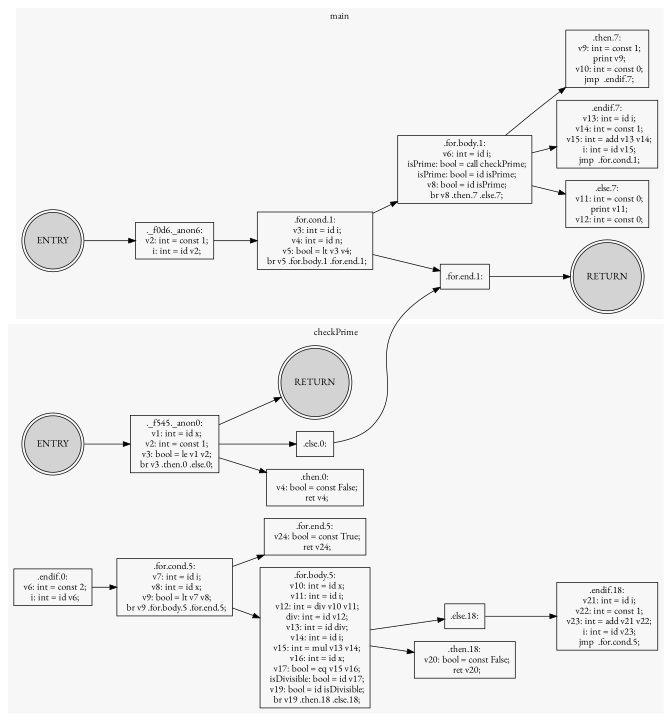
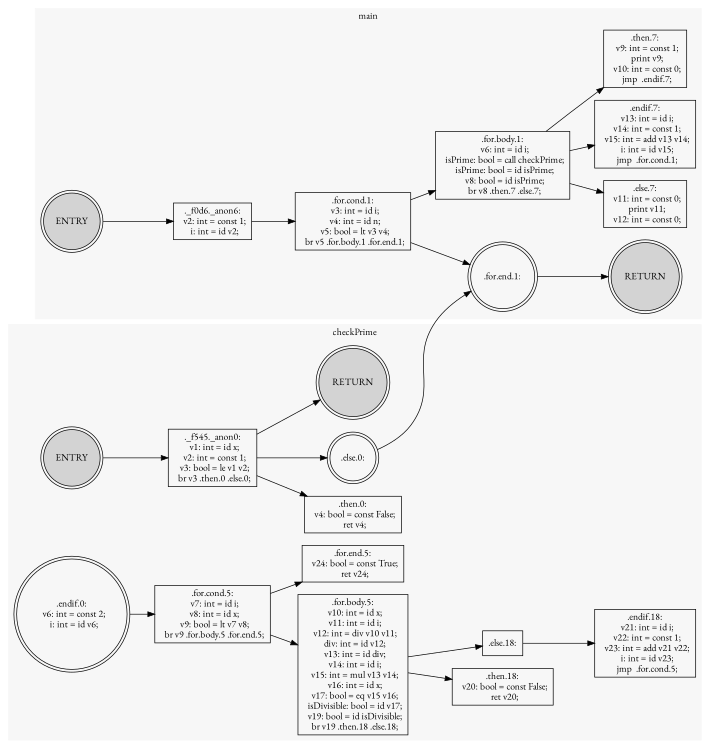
(465, 277) -> (503, 277)
(315, 444) -> (353, 458)
(53, 587) -> (72, 614)
